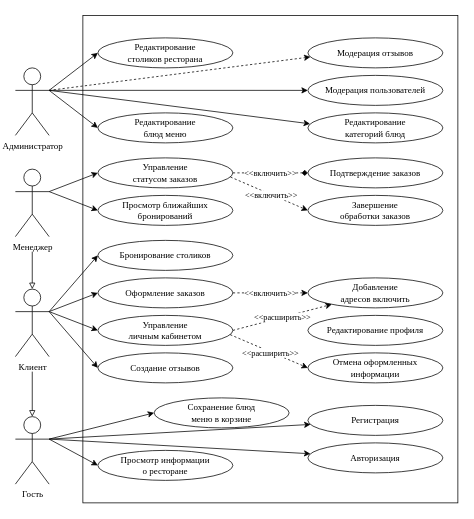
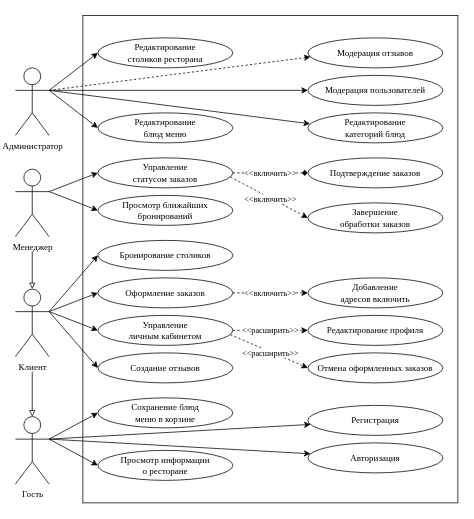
(375, 210) -> (375, 218)
(282, 318) -> (270, 330)
(375, 368) -> (375, 368)
(222, 413) -> (165, 413)
